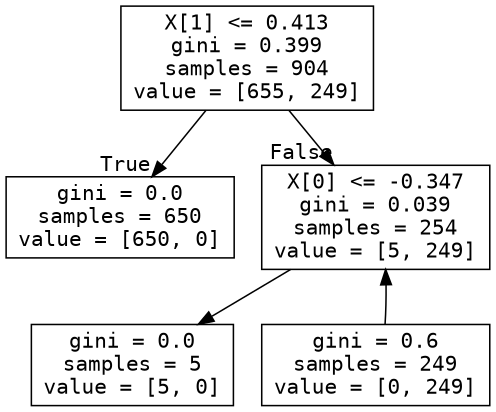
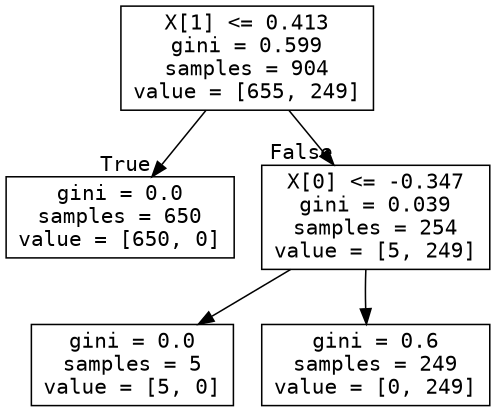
(247, 58) -> (247, 58)
(386, 305) -> (365, 289)
